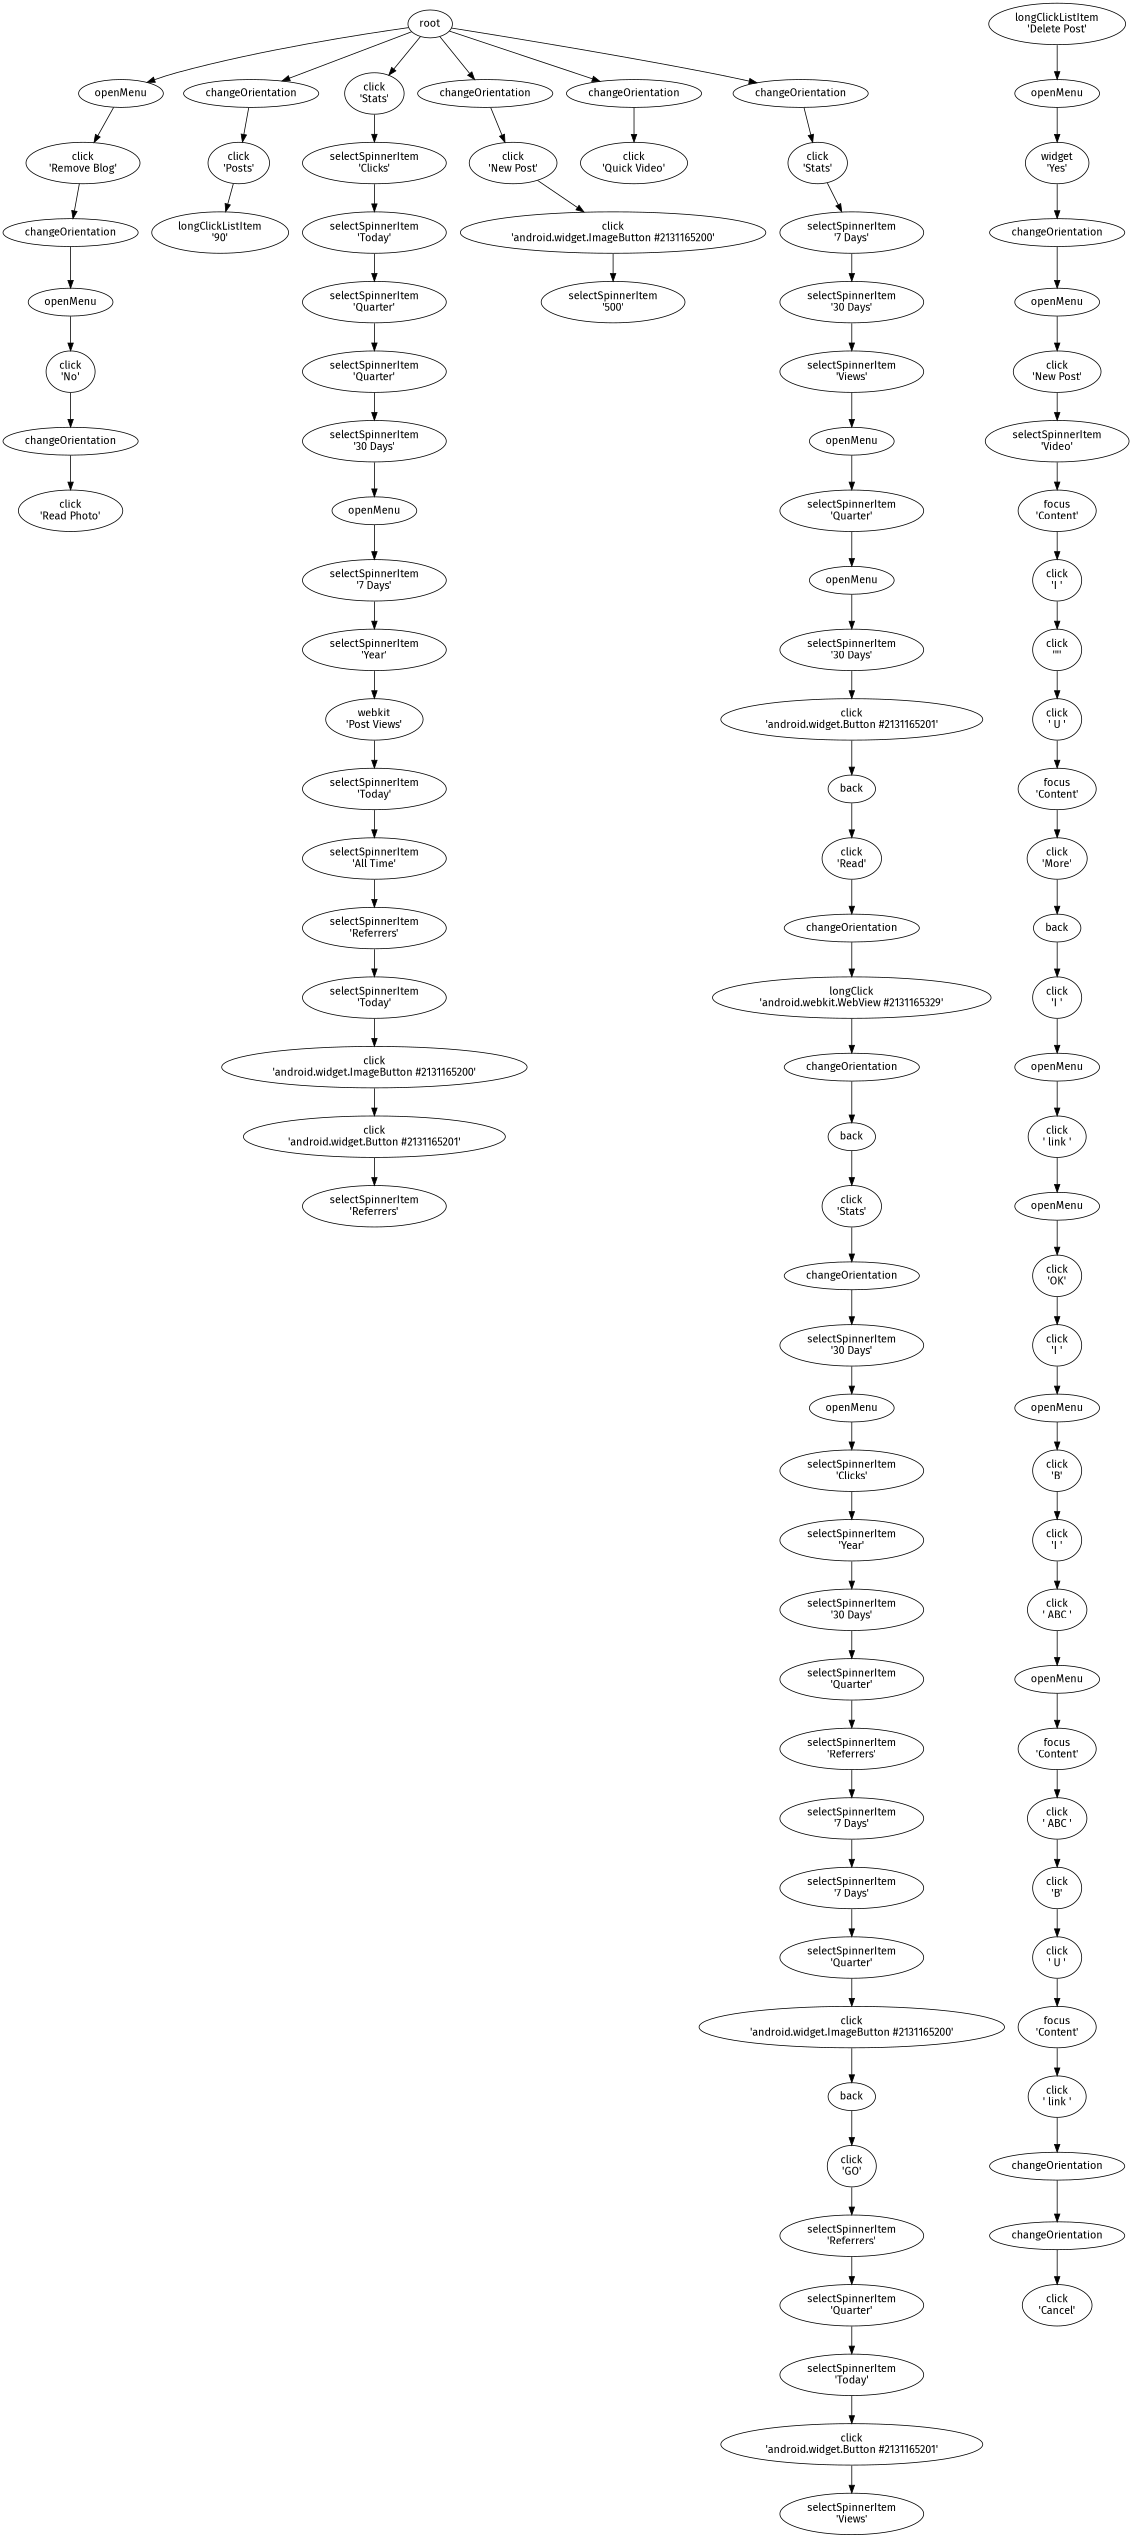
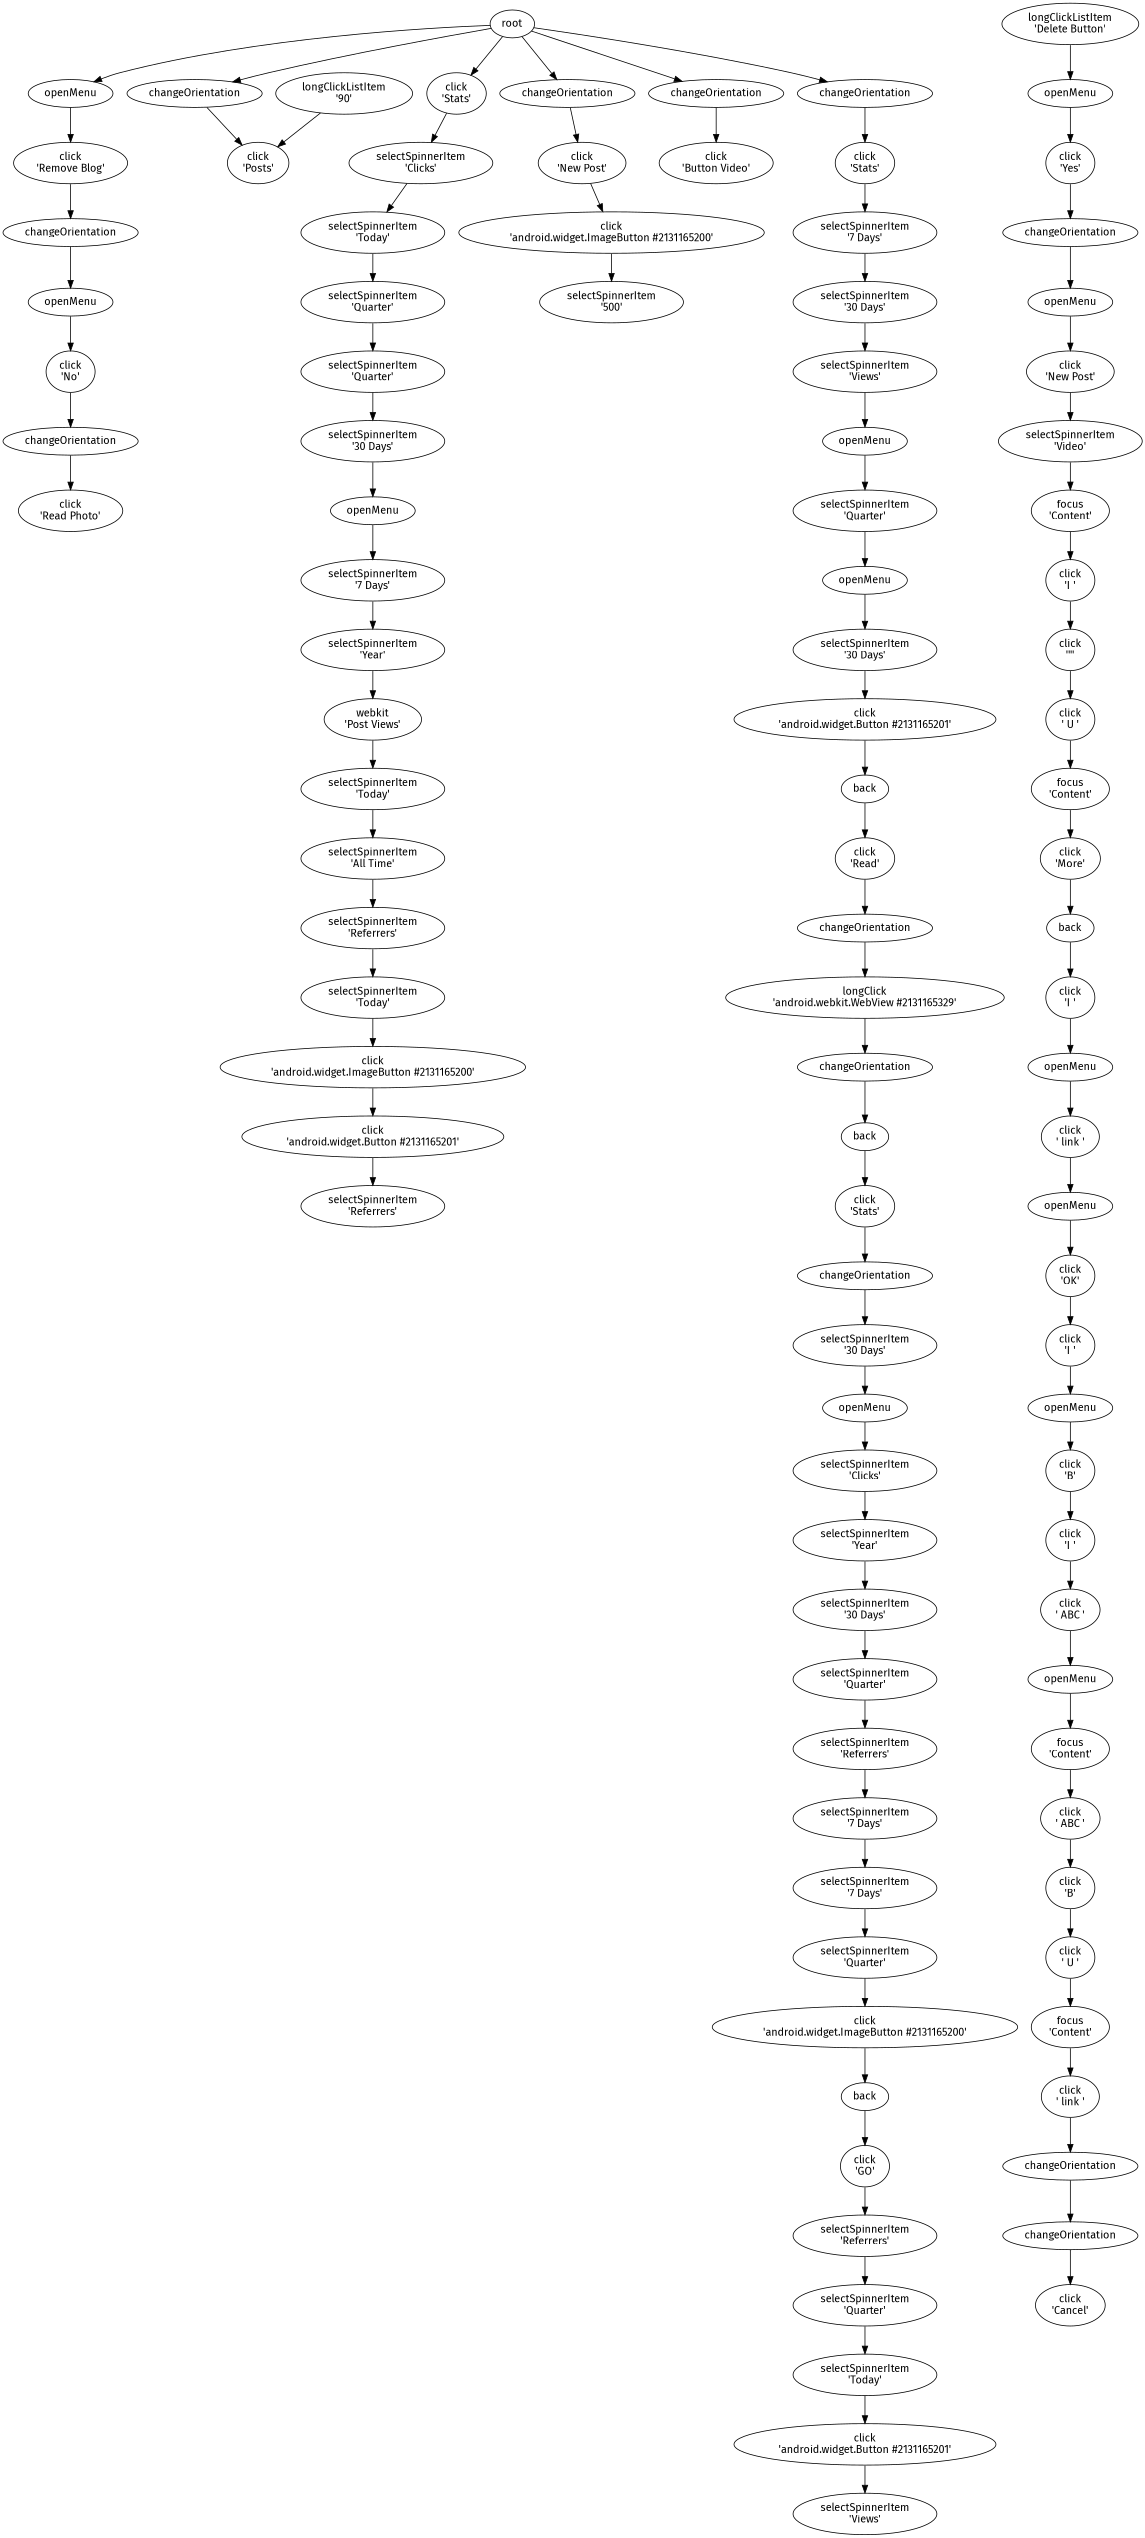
(1057, 24) -> (1070, 24)
(634, 163) -> (716, 163)
(1057, 163) -> (1070, 163)
(231, 194) -> (302, 127)
